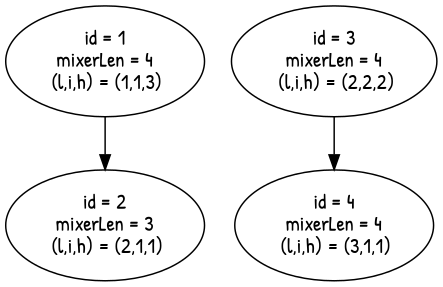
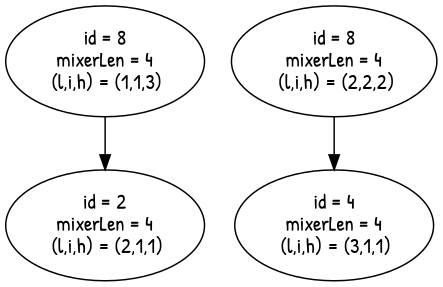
(105, 61) -> (105, 61)
(334, 61) -> (334, 61)
(105, 225) -> (105, 225)
